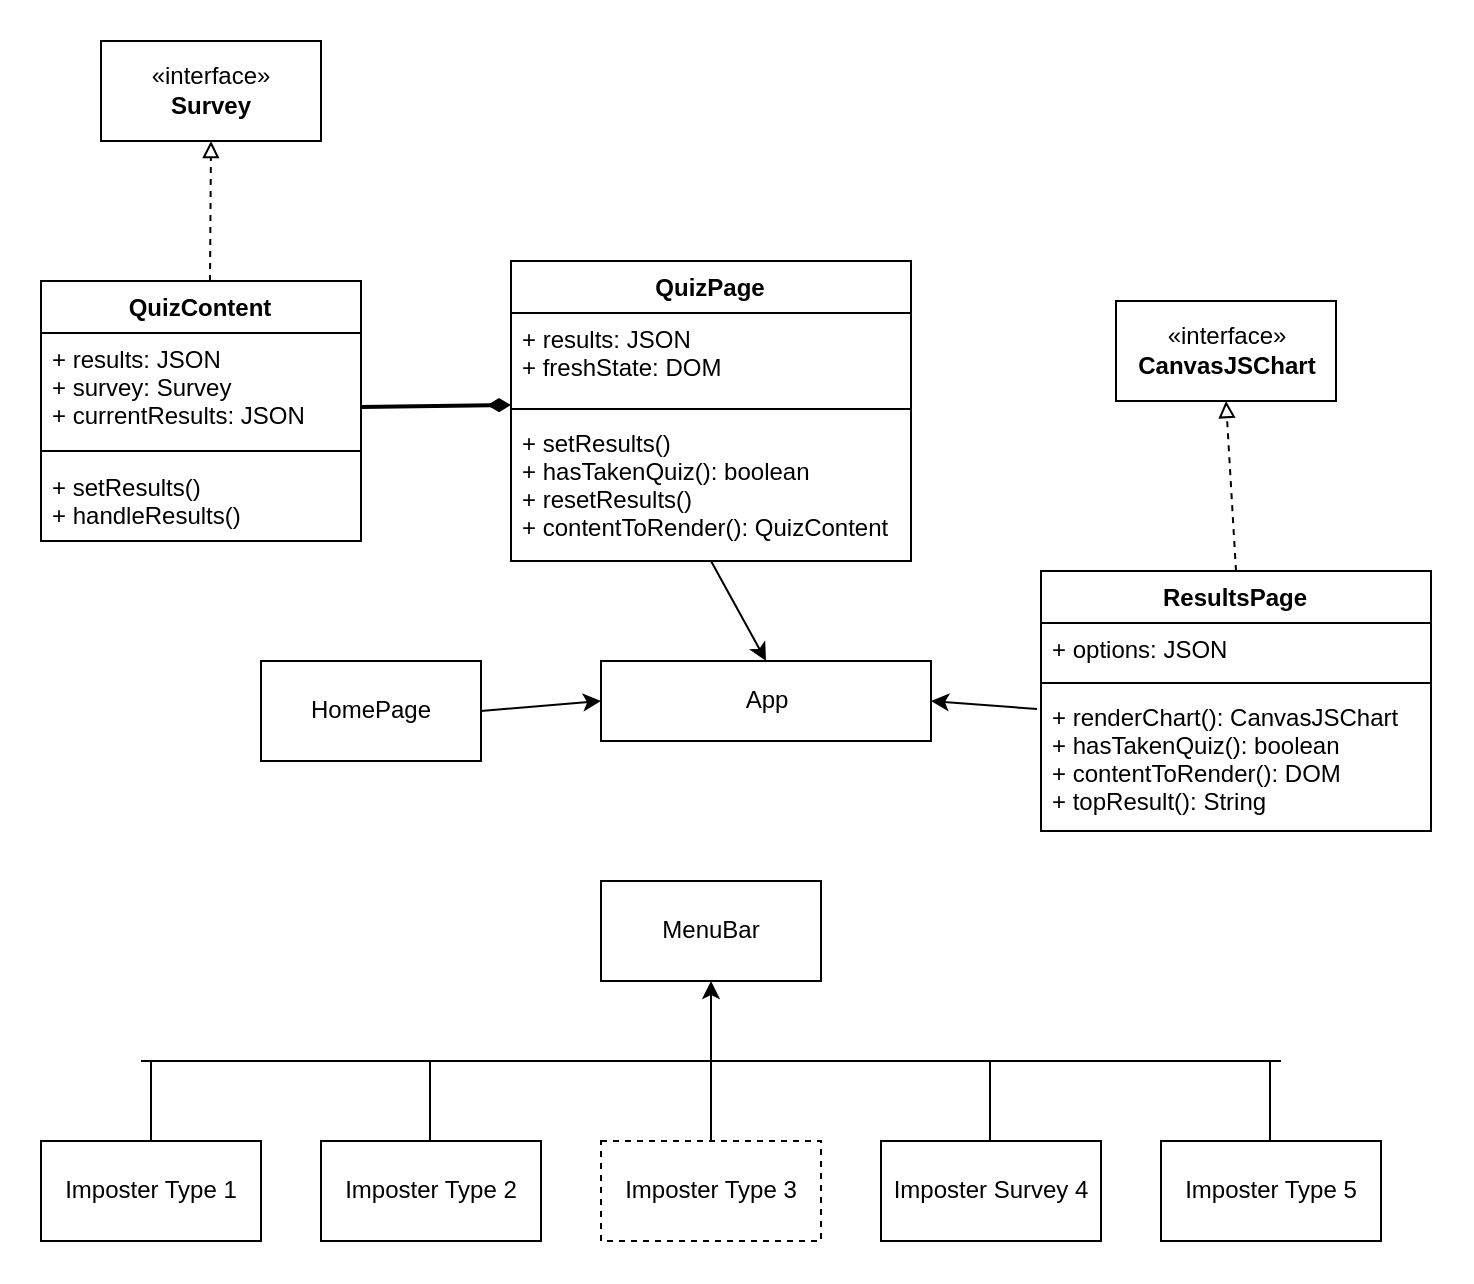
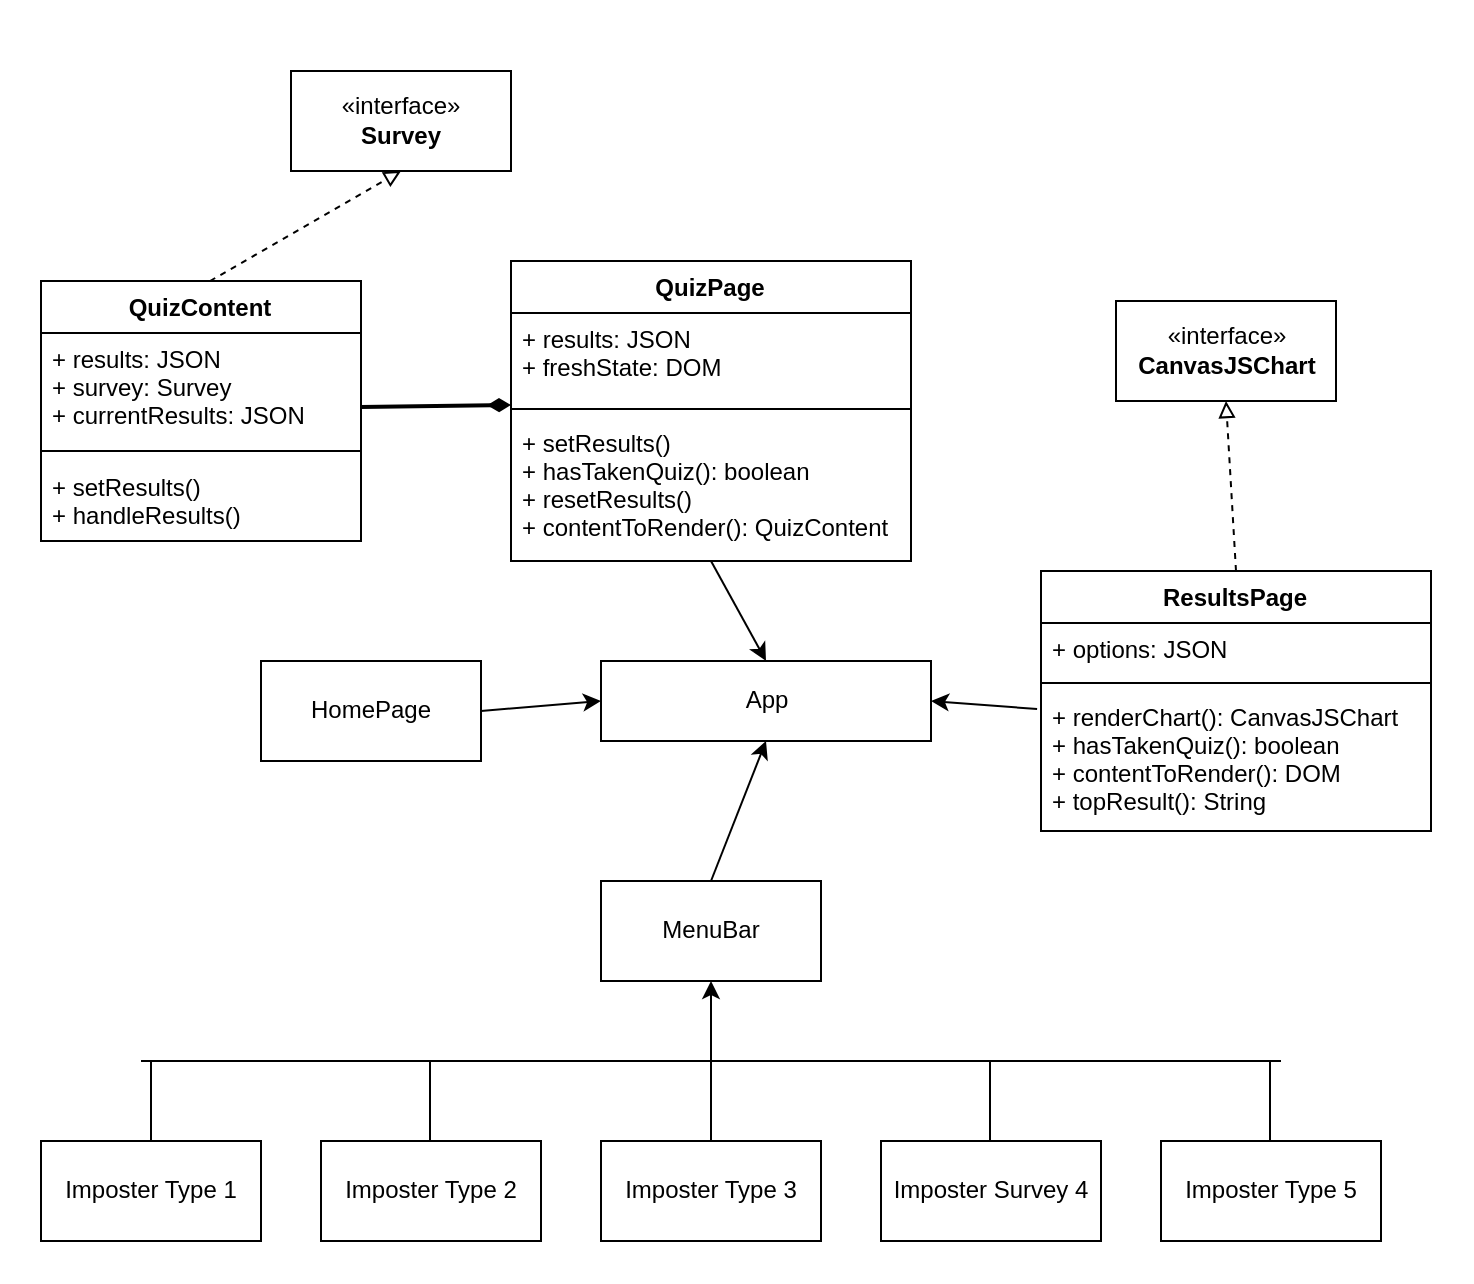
(211, 91) -> (401, 121)
none -> (736, 817)
(711, 1191) -> (711, 1191)
